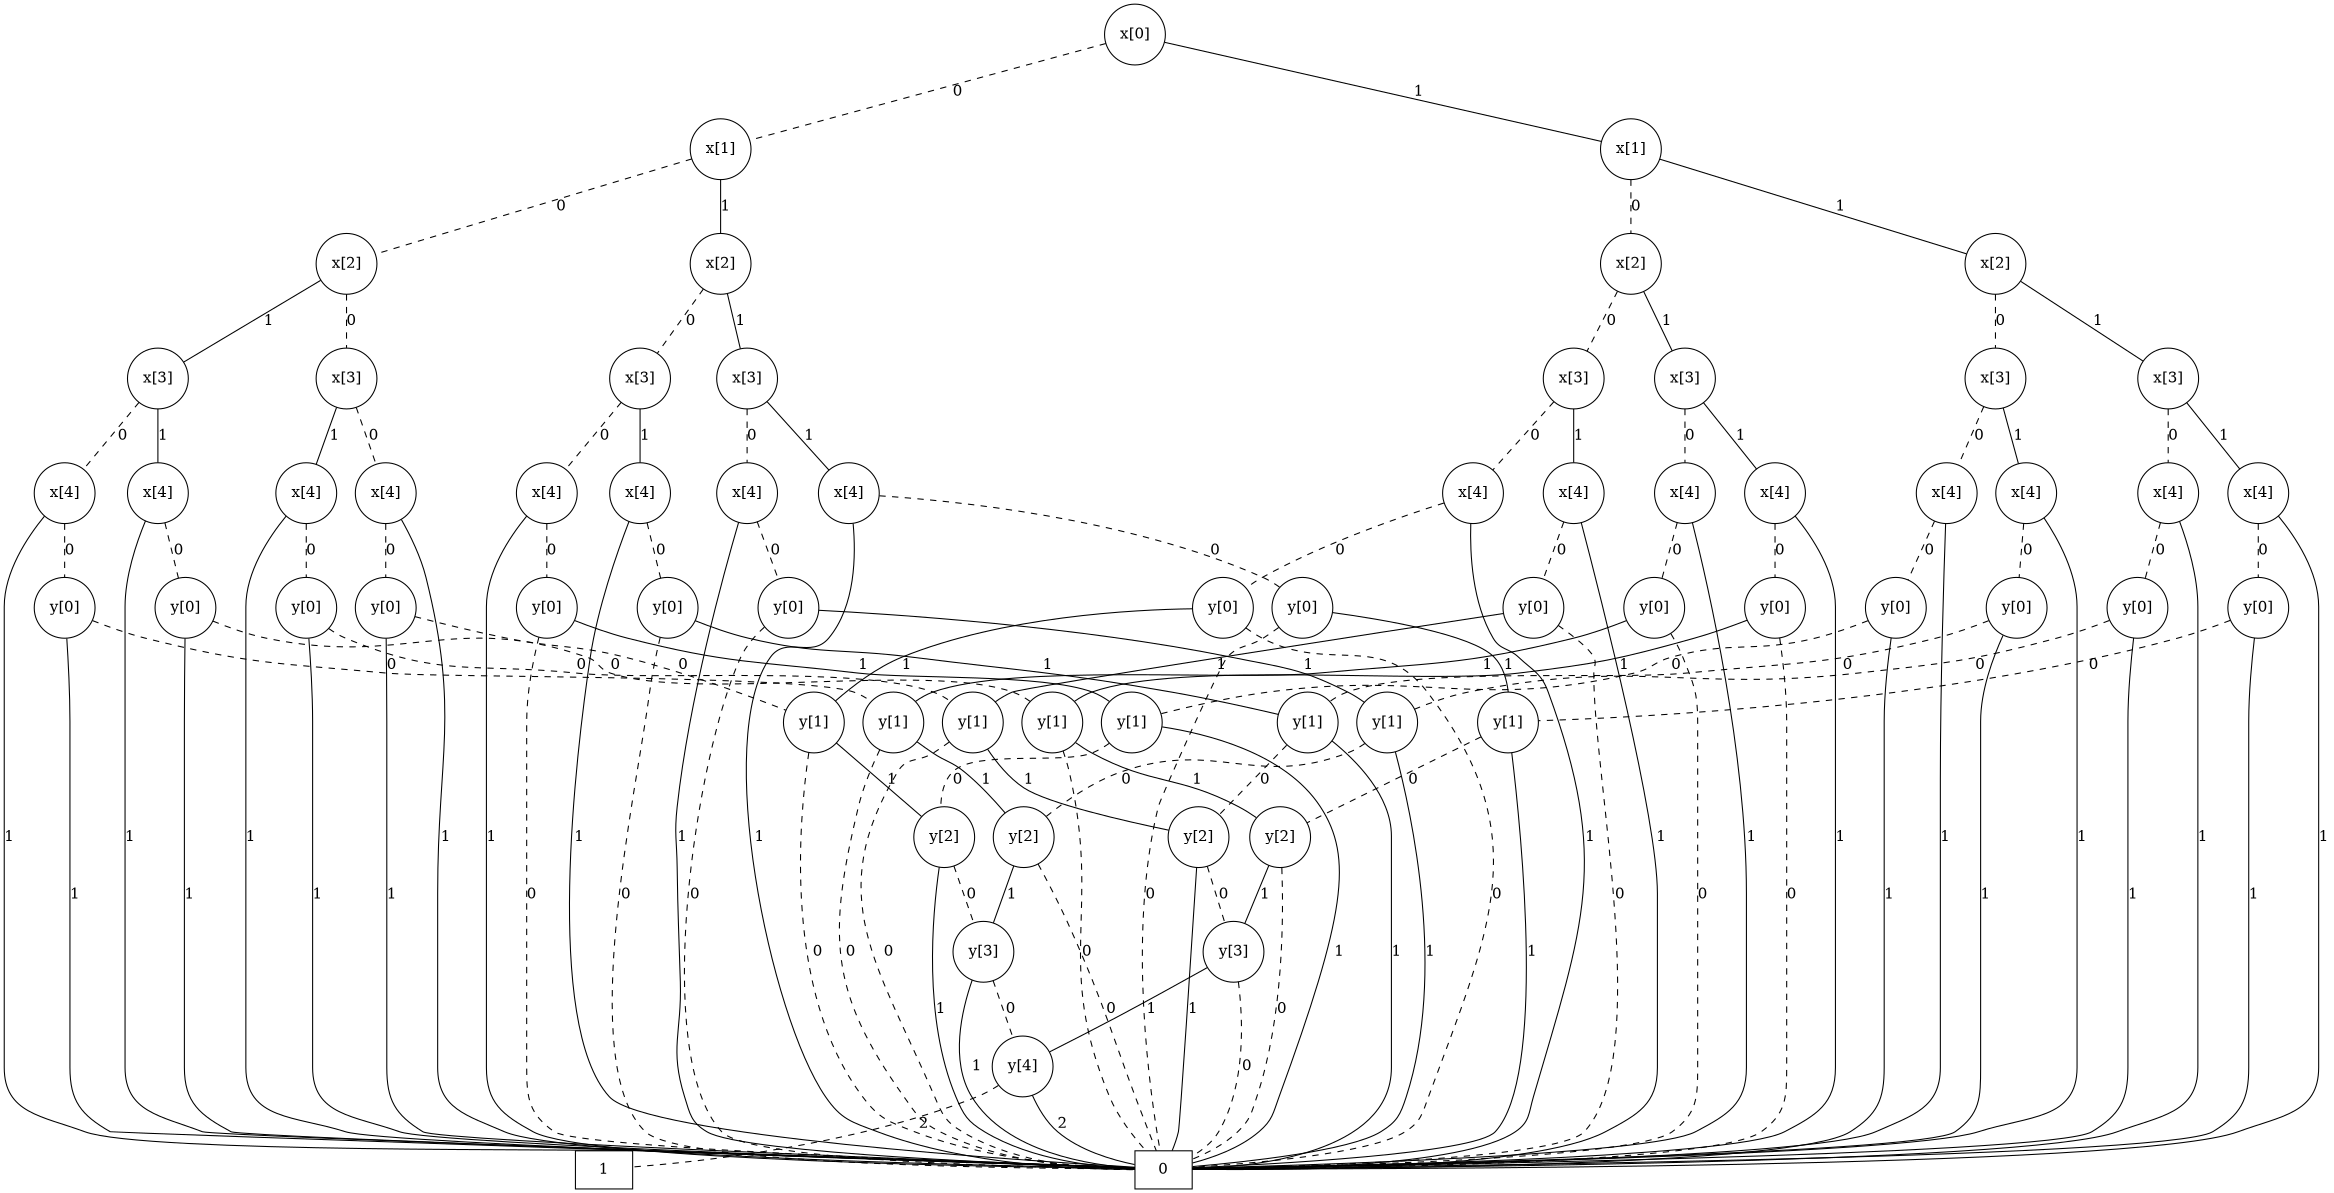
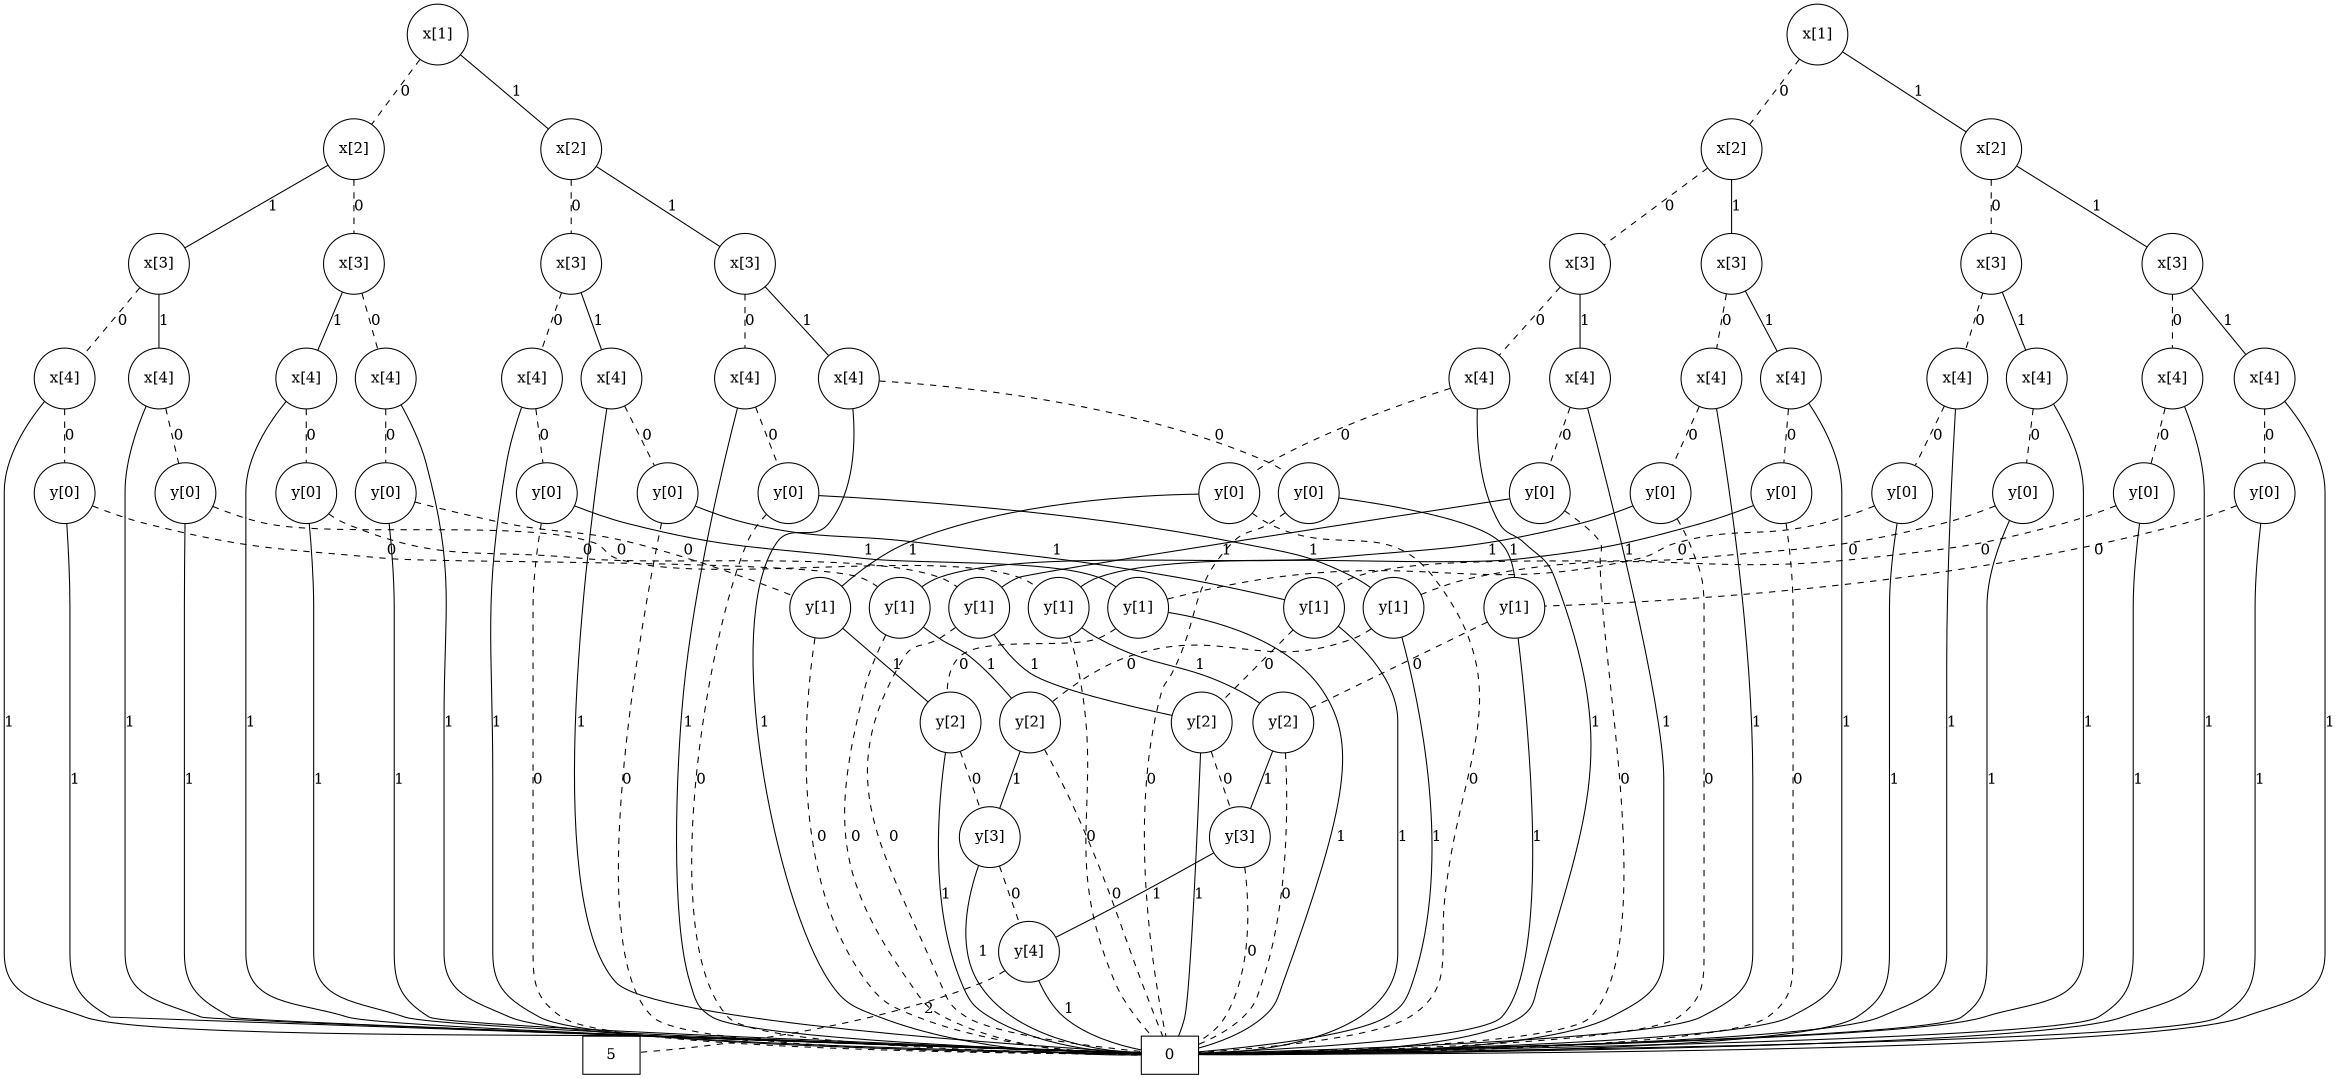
(1135, 34) -> none
(1063, 1124) -> (1069, 1009)
(604, 1170) -> (611, 1055)
